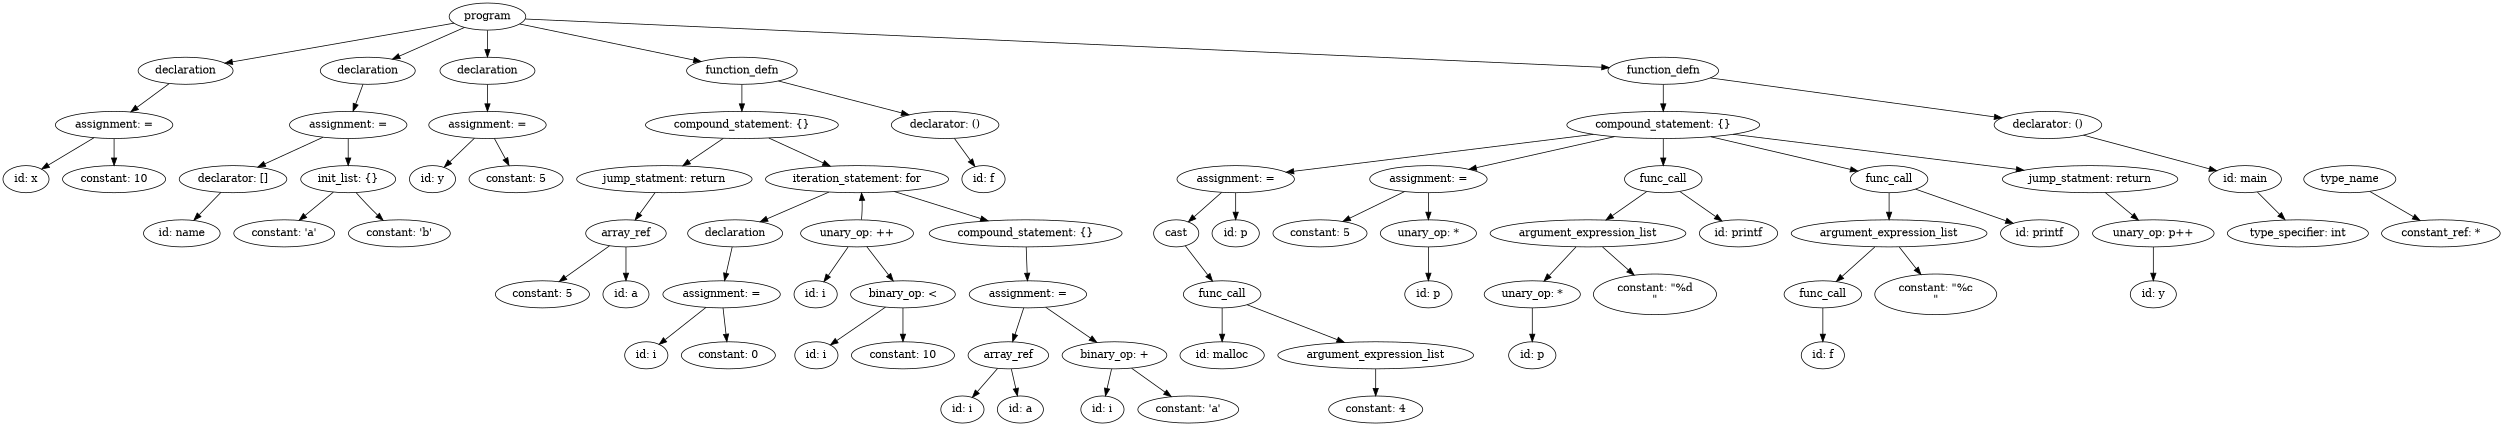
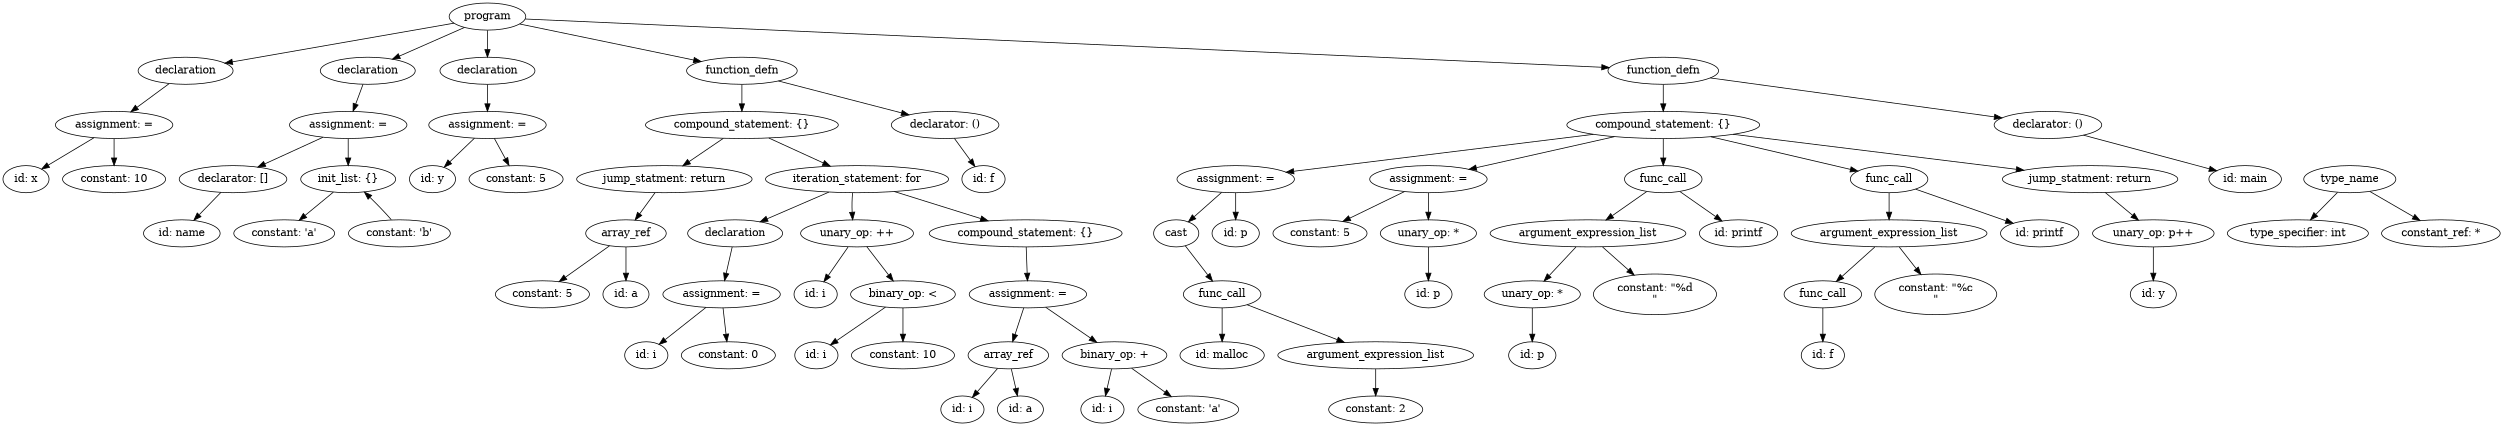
(2269, 203) -> (2327, 203)
(367, 204) -> (381, 208)
(862, 210) -> (852, 203)
(1376, 410) -> (1376, 410)
